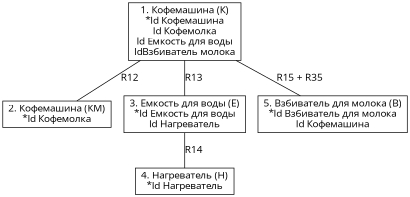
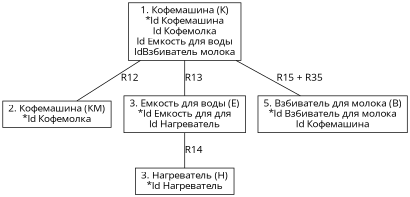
(185, 114) -> (185, 114)
(185, 181) -> (185, 181)
